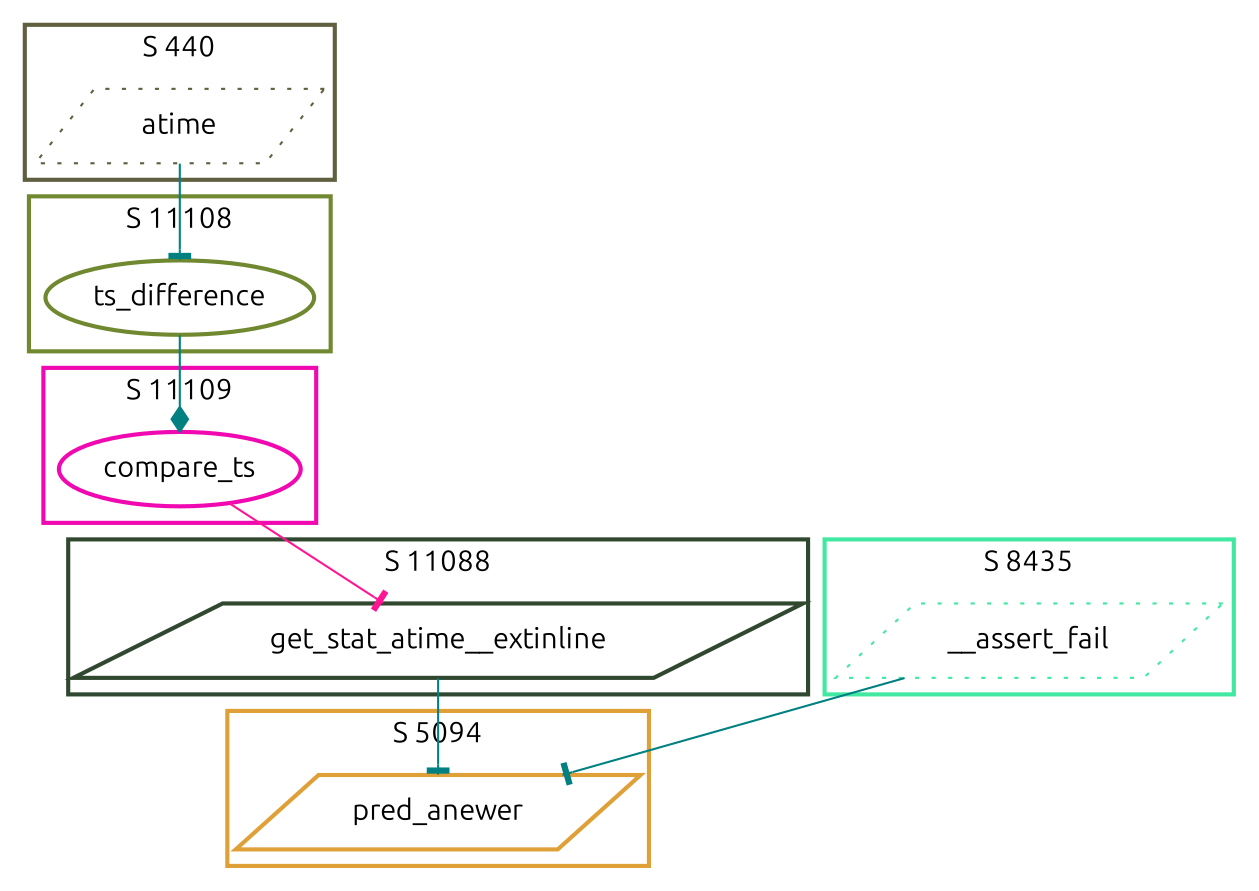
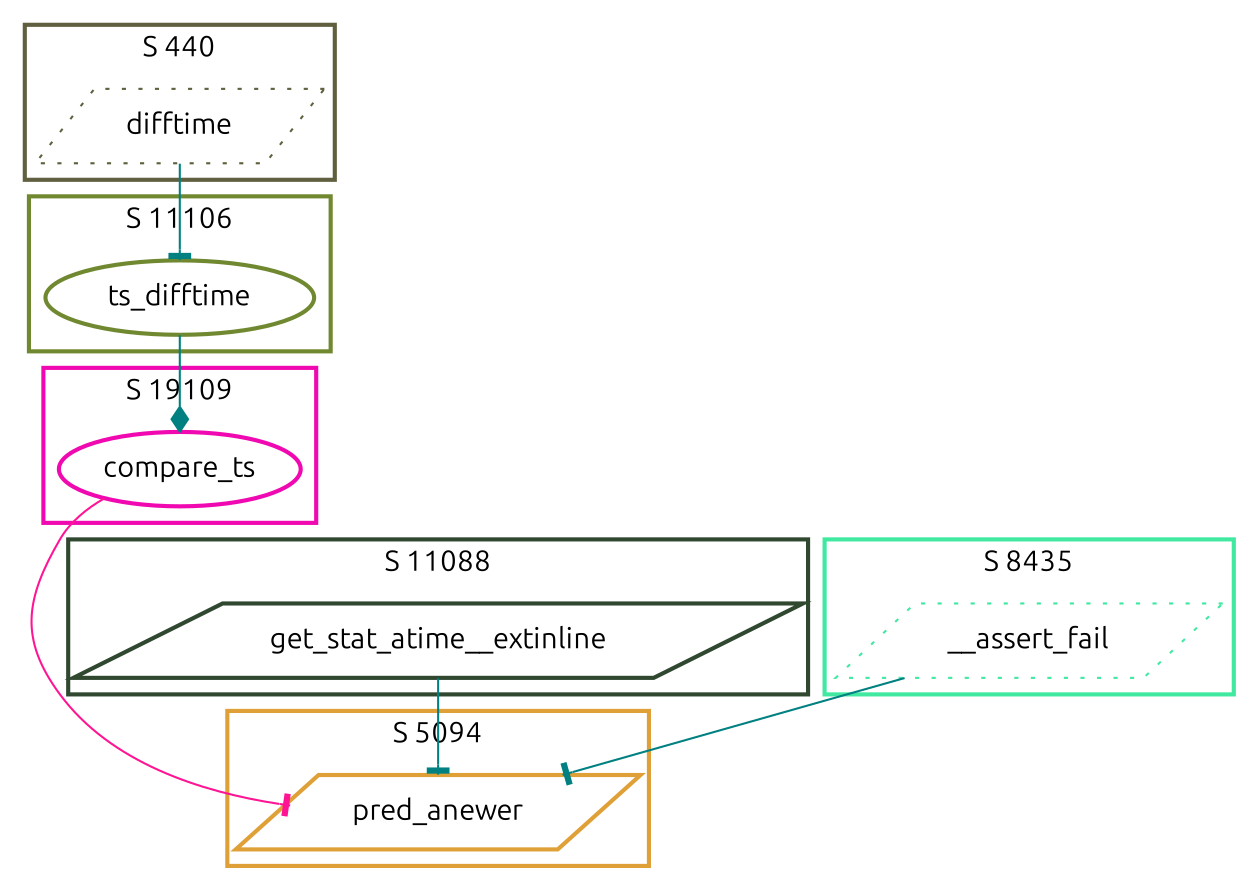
(180, 126) -> (180, 126)
(180, 220) -> (180, 220)
(180, 298) -> (180, 298)
(180, 392) -> (180, 392)
(306, 553) -> (75, 712)
